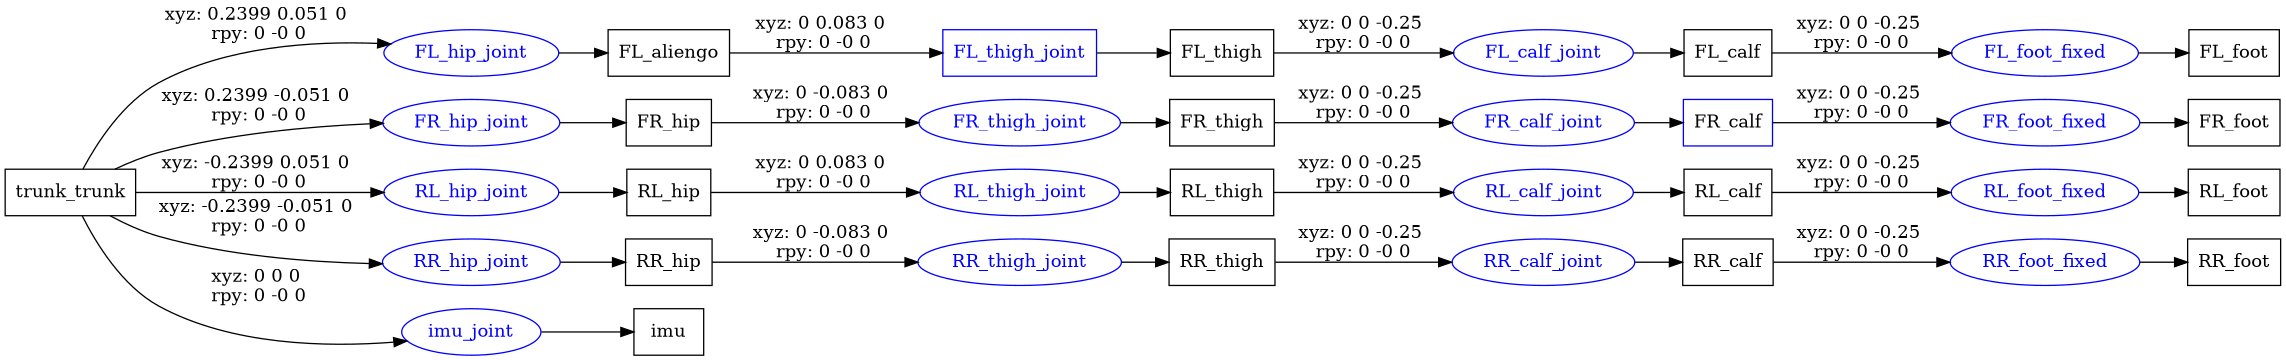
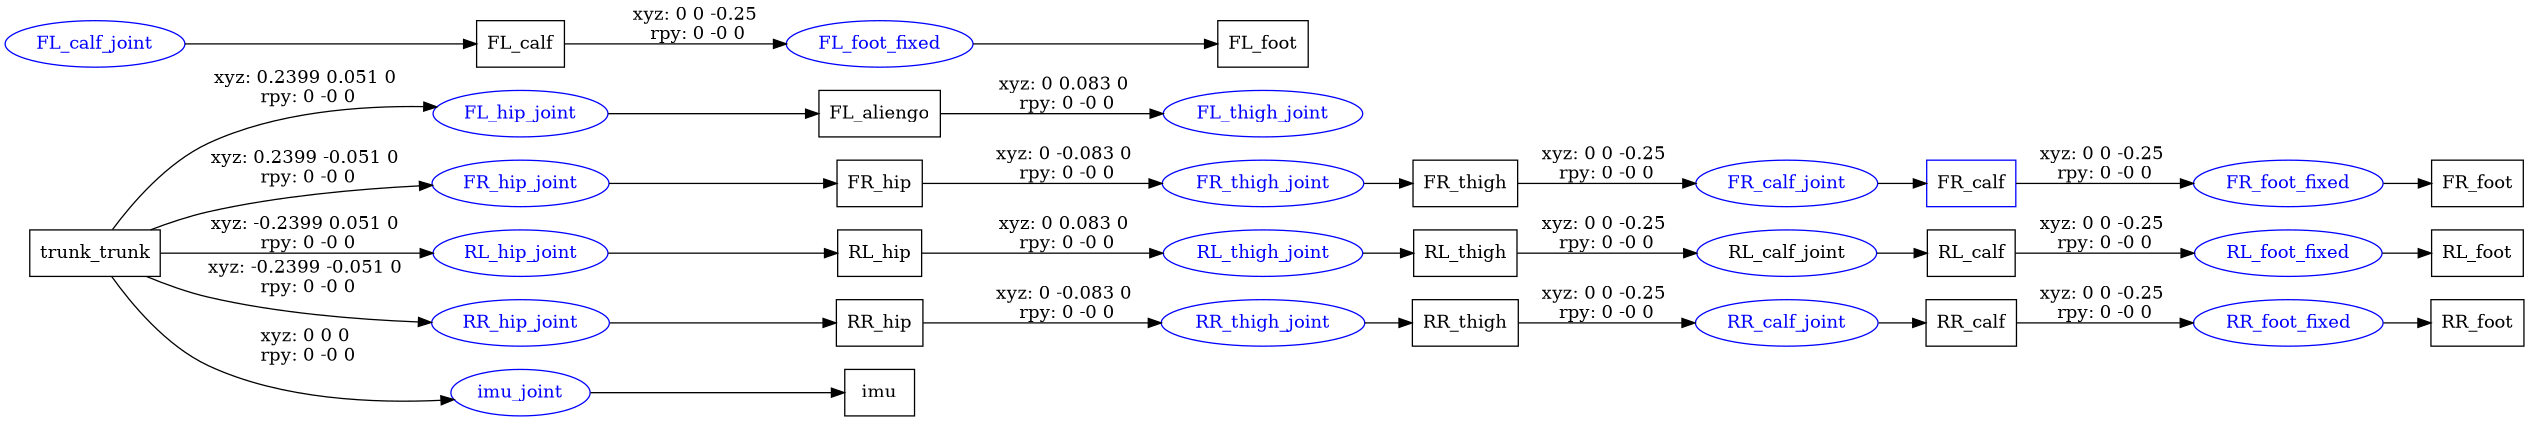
(1020, 53) -> (1263, 114)
(1222, 53) -> none
(1543, 192) -> (1787, 253)
